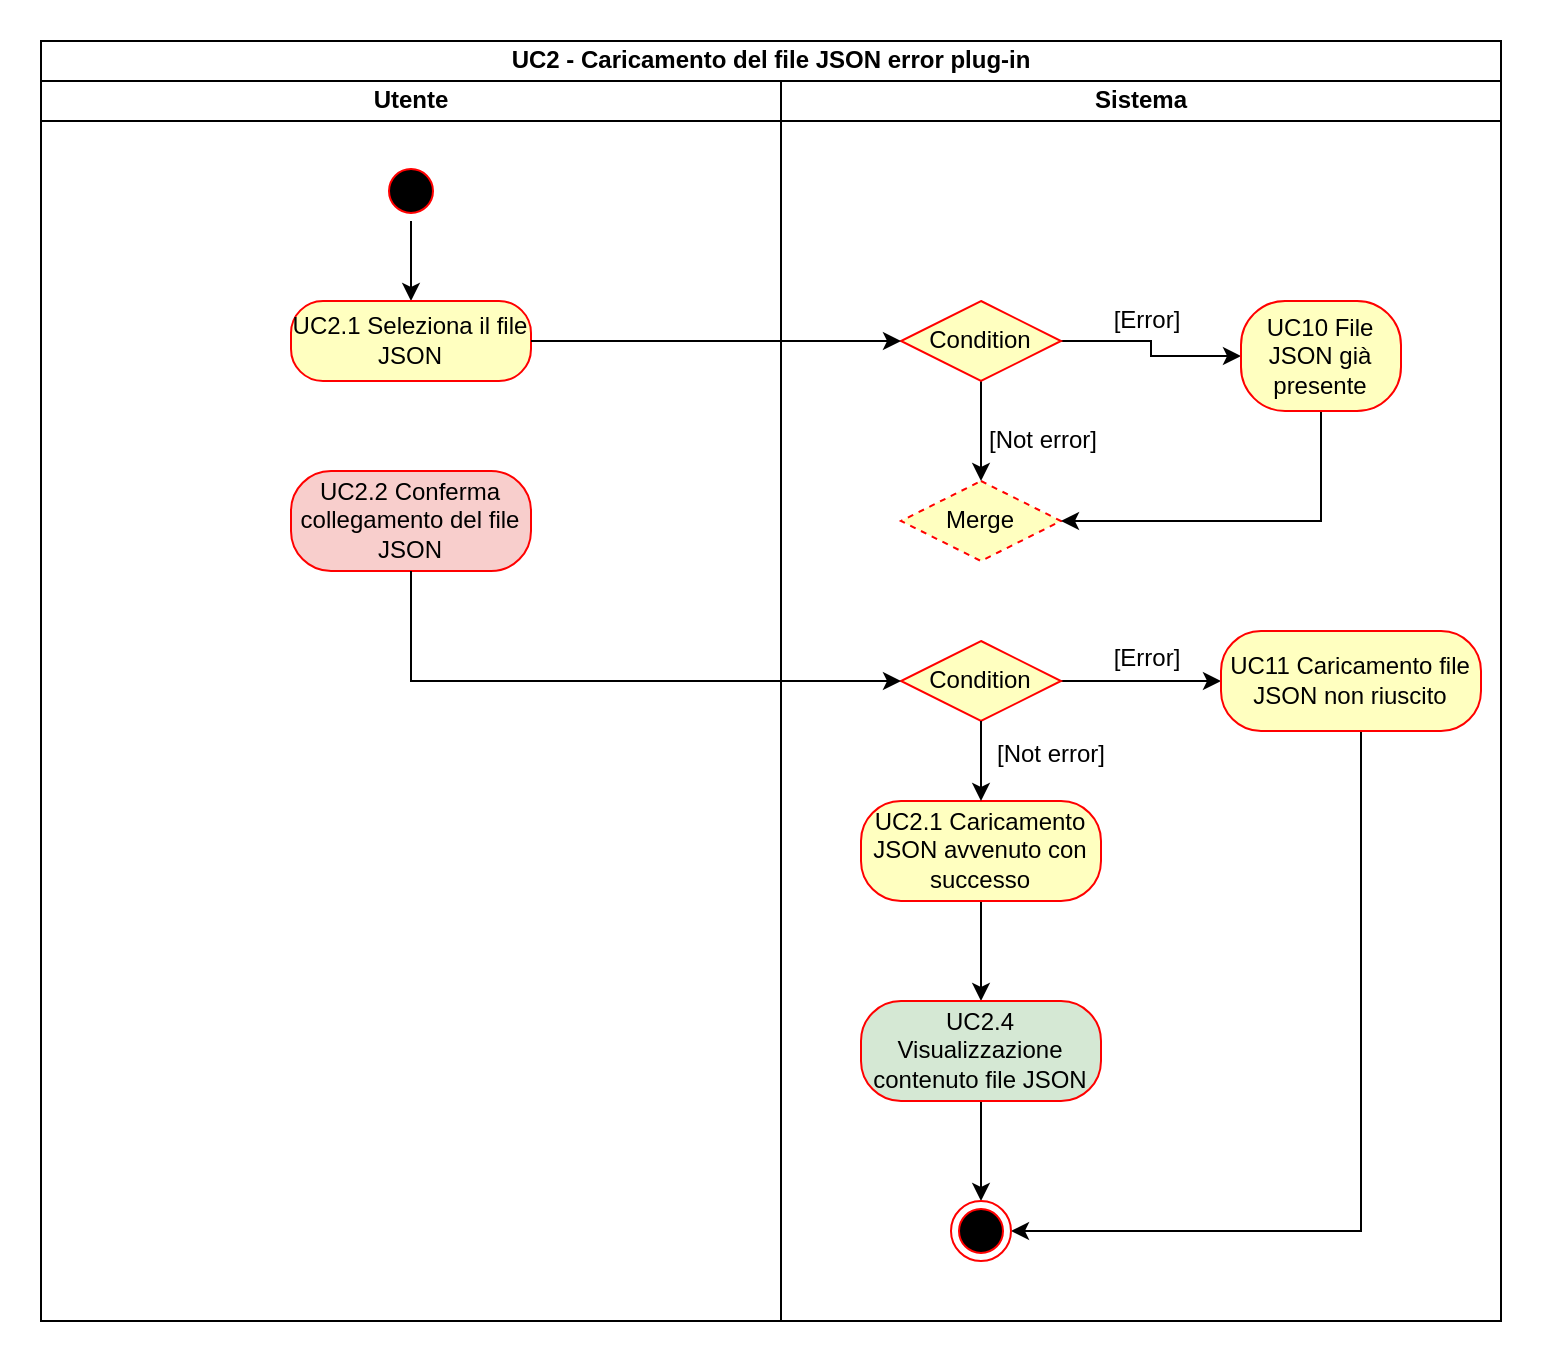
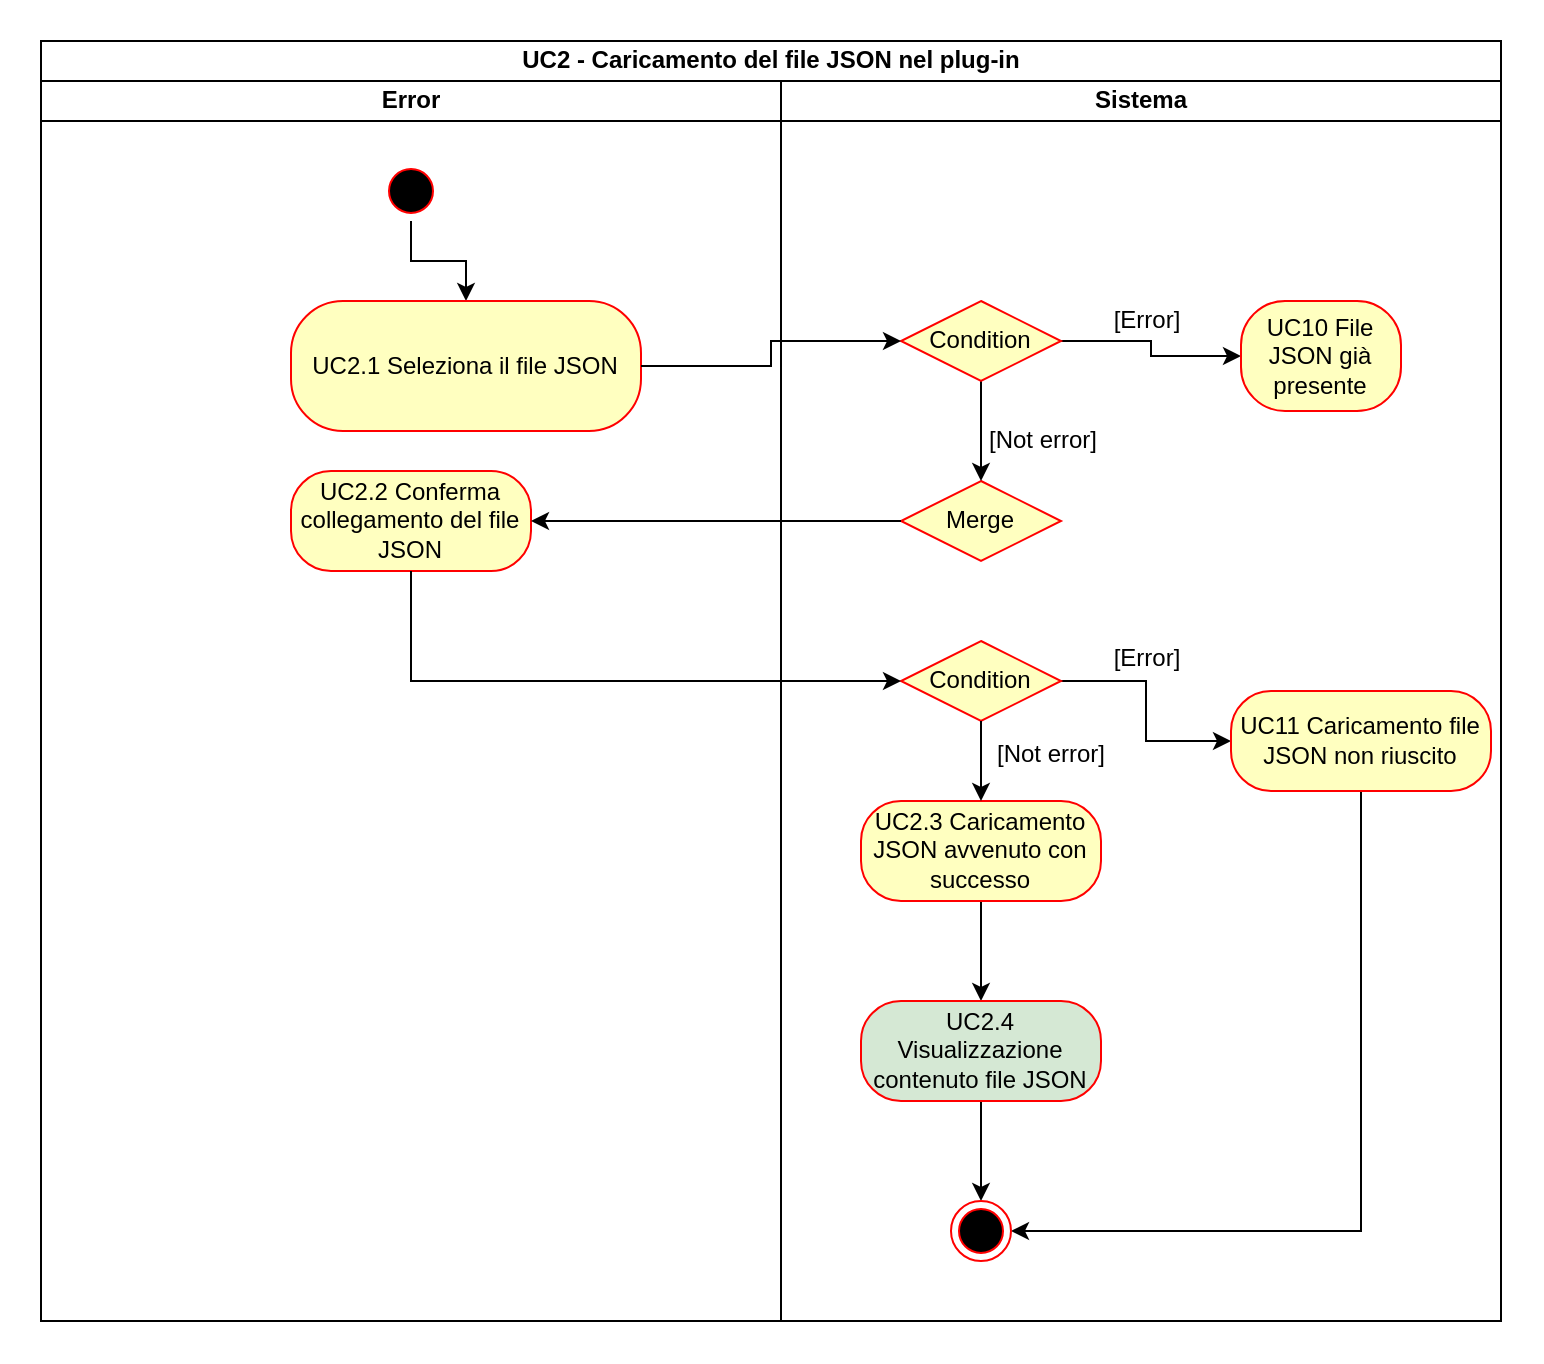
(772, 61) -> (772, 61)
(412, 101) -> (412, 101)
(411, 341) -> (466, 366)
(411, 521) -> (411, 521)
none -> (661, 521)
(981, 521) -> (981, 521)
(1253, 521) -> none
(1351, 681) -> (1361, 741)
(981, 851) -> (981, 851)
